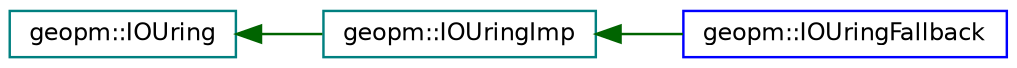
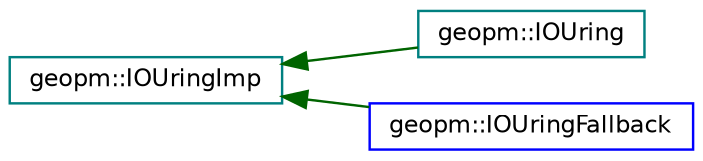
(292, 34) -> (362, 54)
